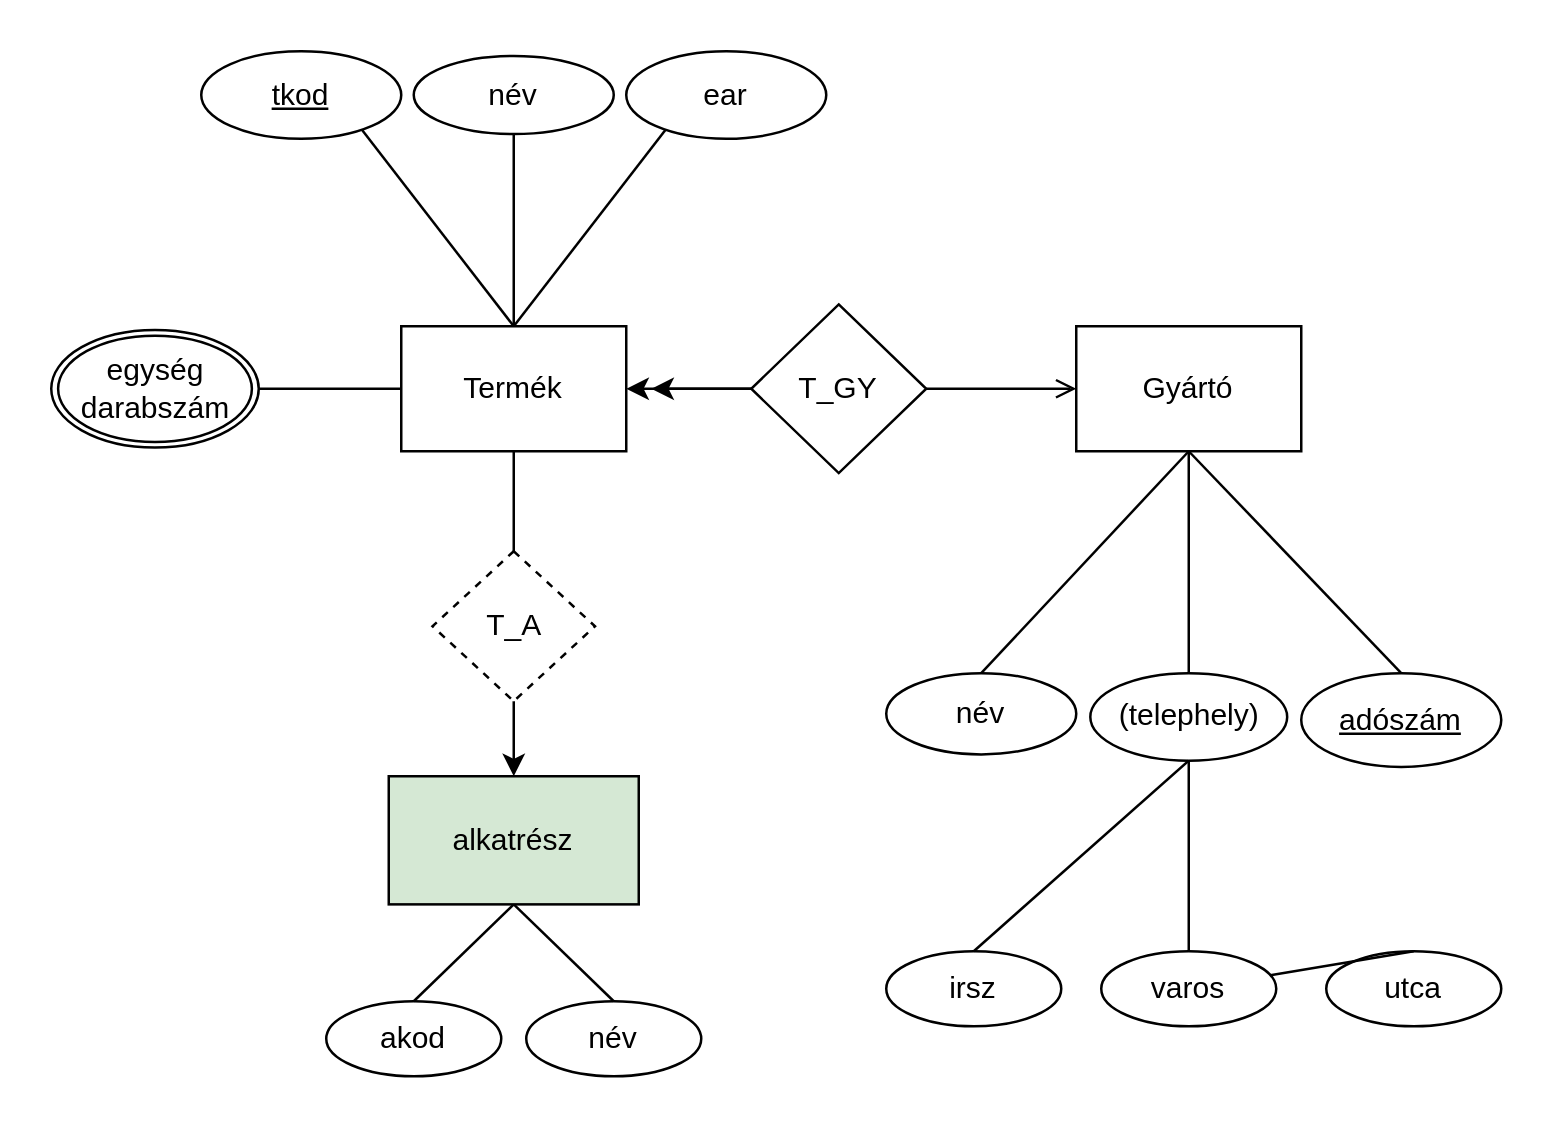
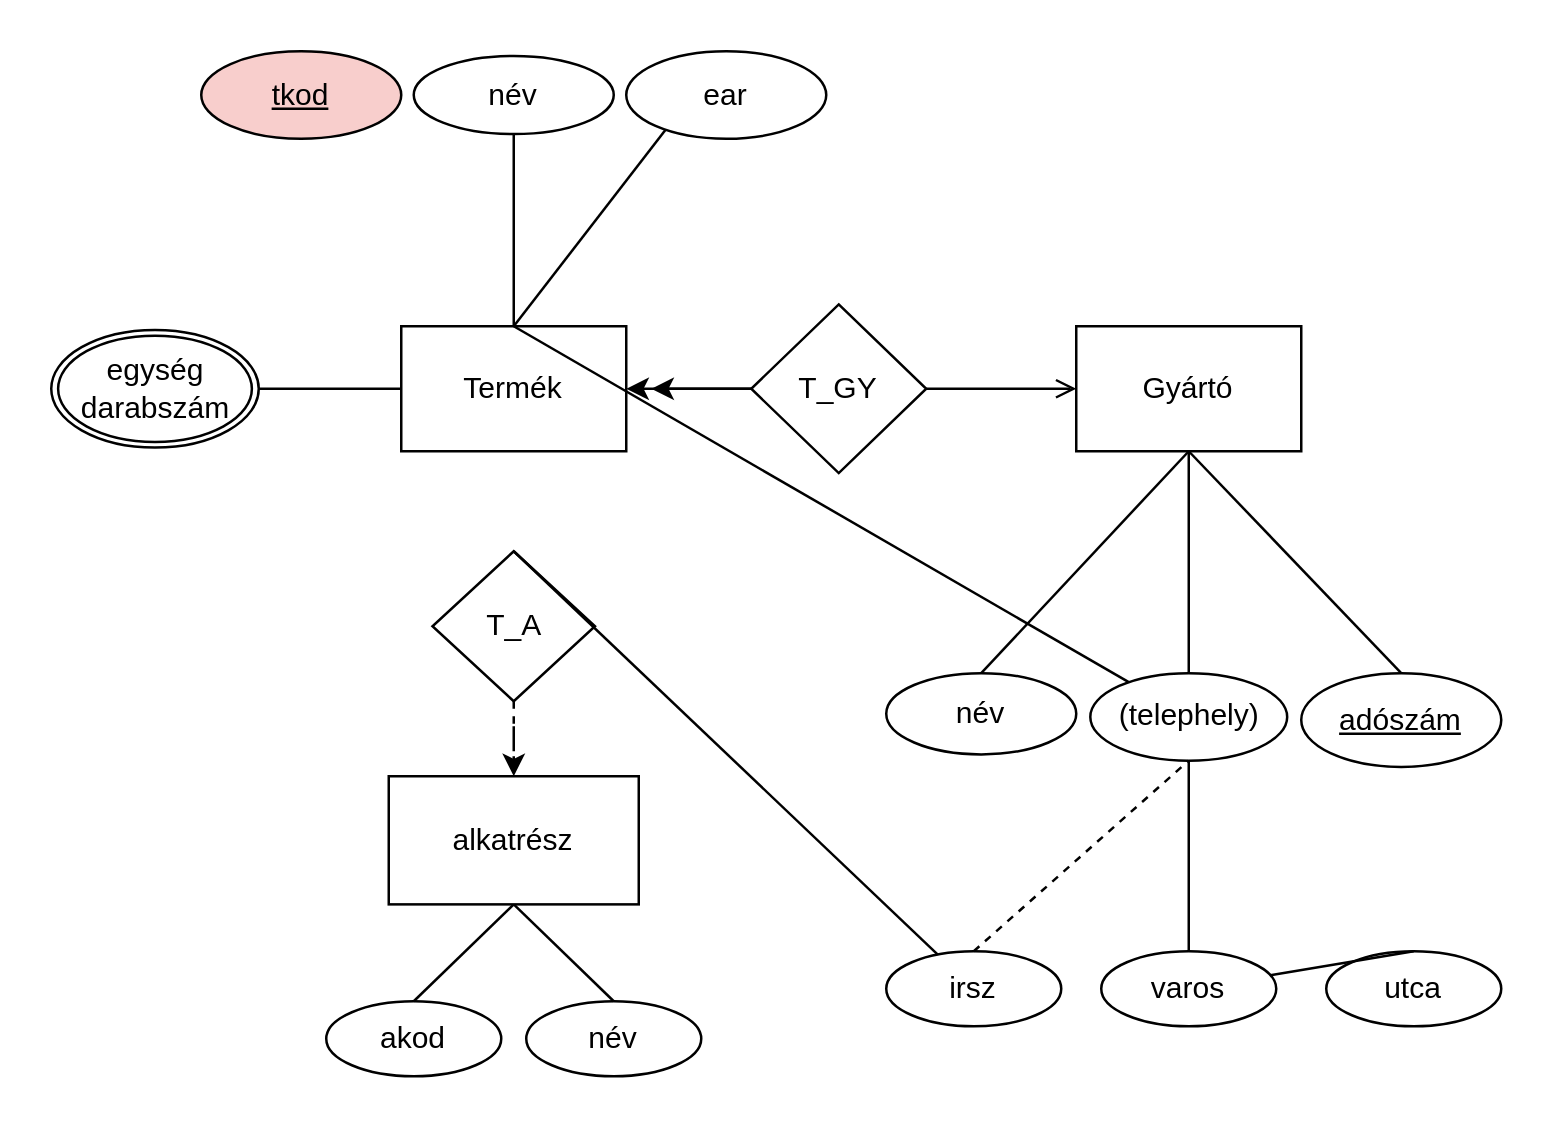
(301, 95) -> (301, 95)
(435, 225) -> (770, 475)
(514, 501) -> (725, 753)
(514, 626) -> (514, 626)
(514, 714) -> (514, 714)
(514, 840) -> (514, 840)
(1080, 857) -> (1080, 857)
